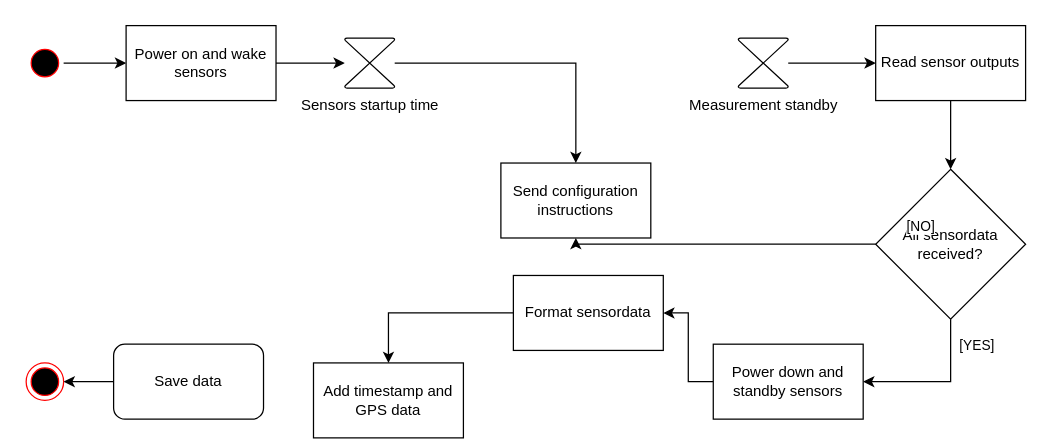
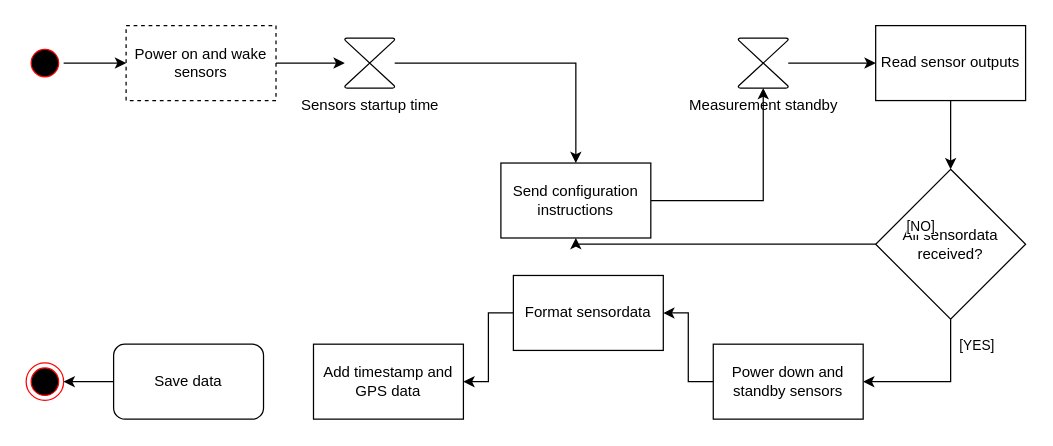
(201, 63) -> (201, 63)
none -> (759, 201)
(388, 401) -> (388, 382)
